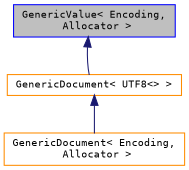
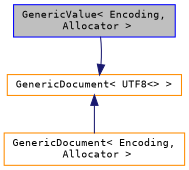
(88, 61) -> (101, 51)
